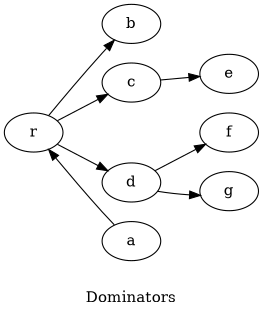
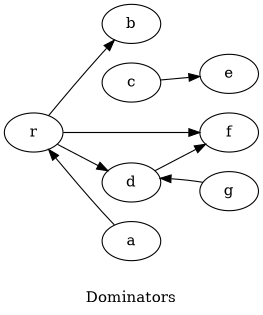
(78, 110) -> (126, 133)
(174, 193) -> (187, 180)
